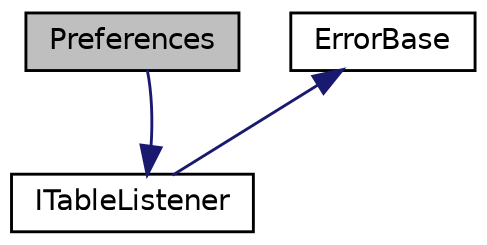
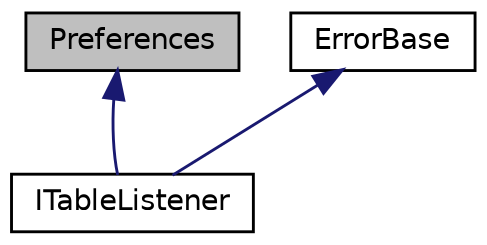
(152, 108) -> (113, 137)
